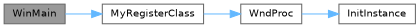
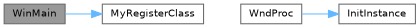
(217, 14) -> none
